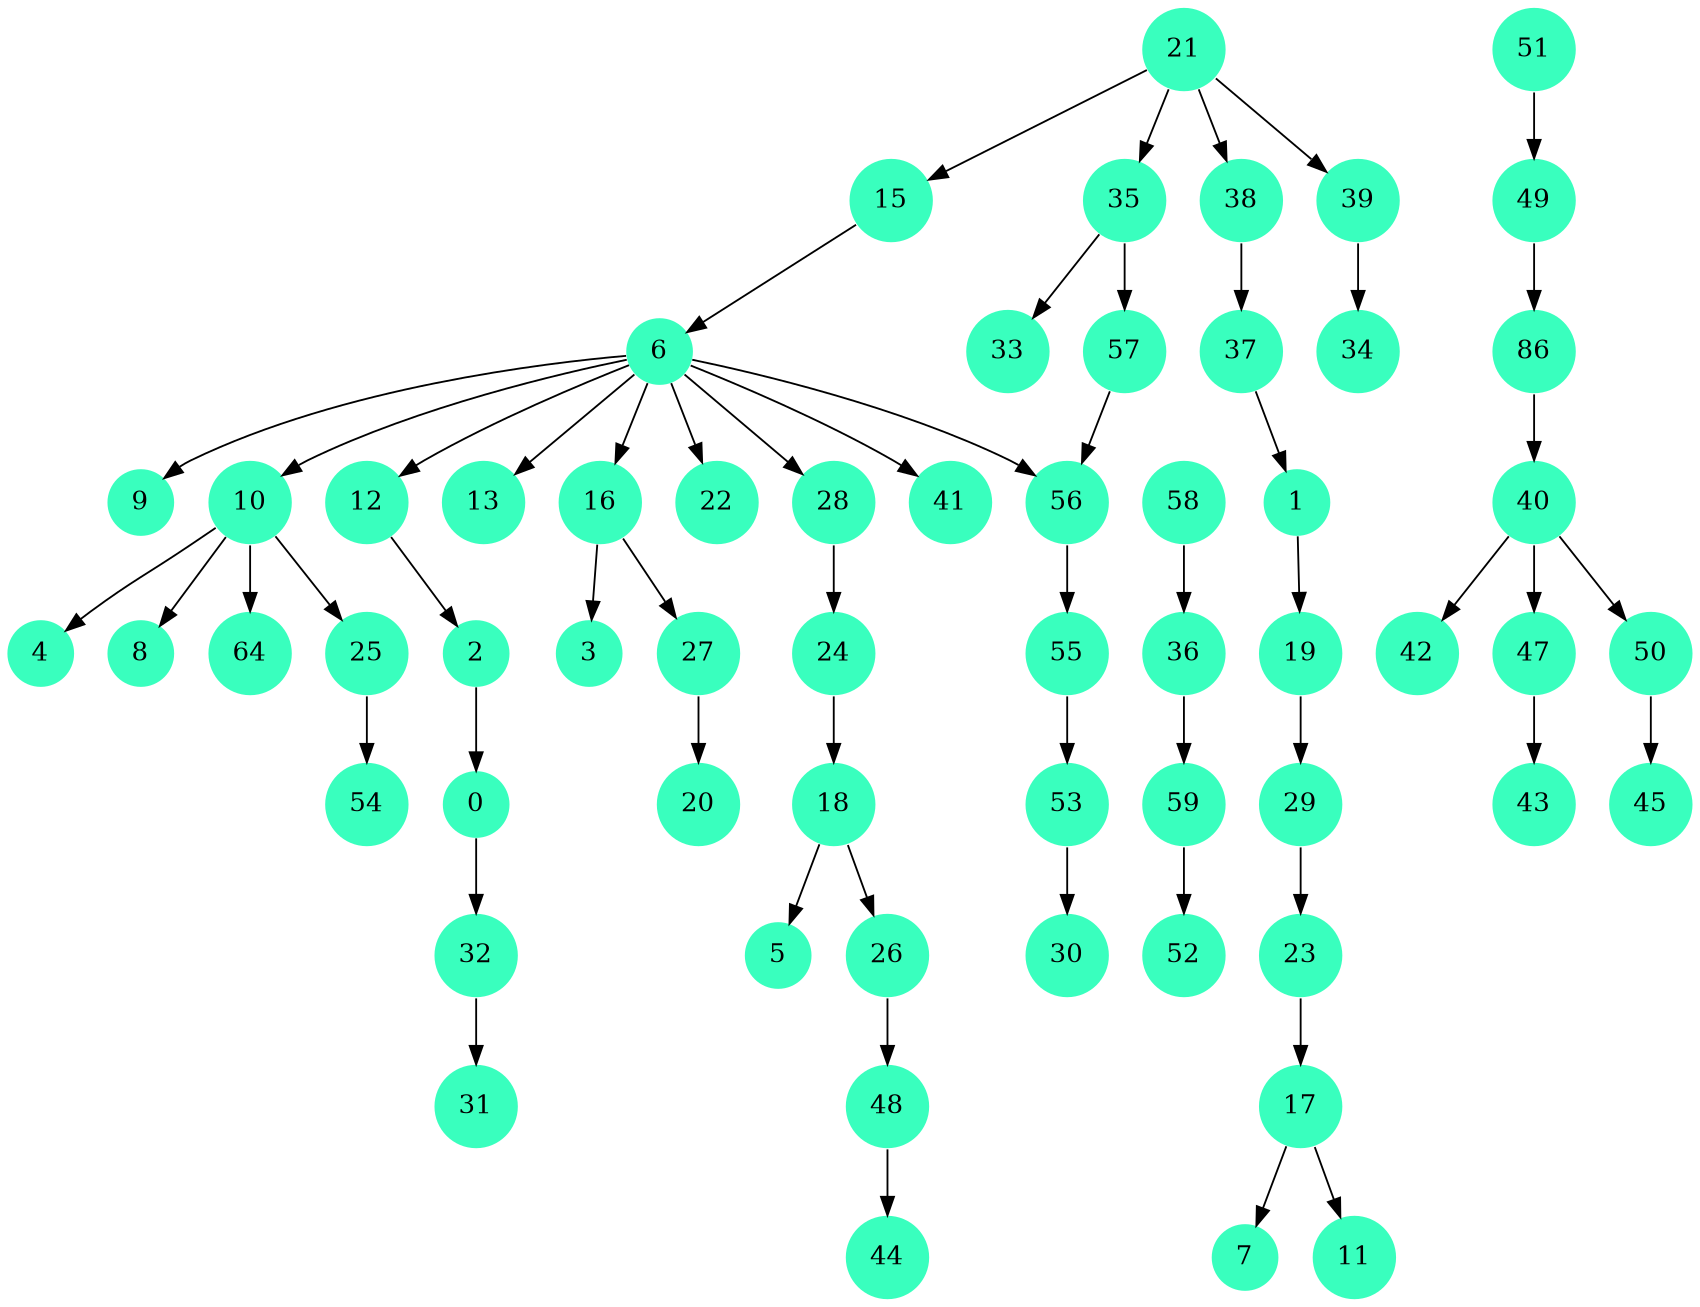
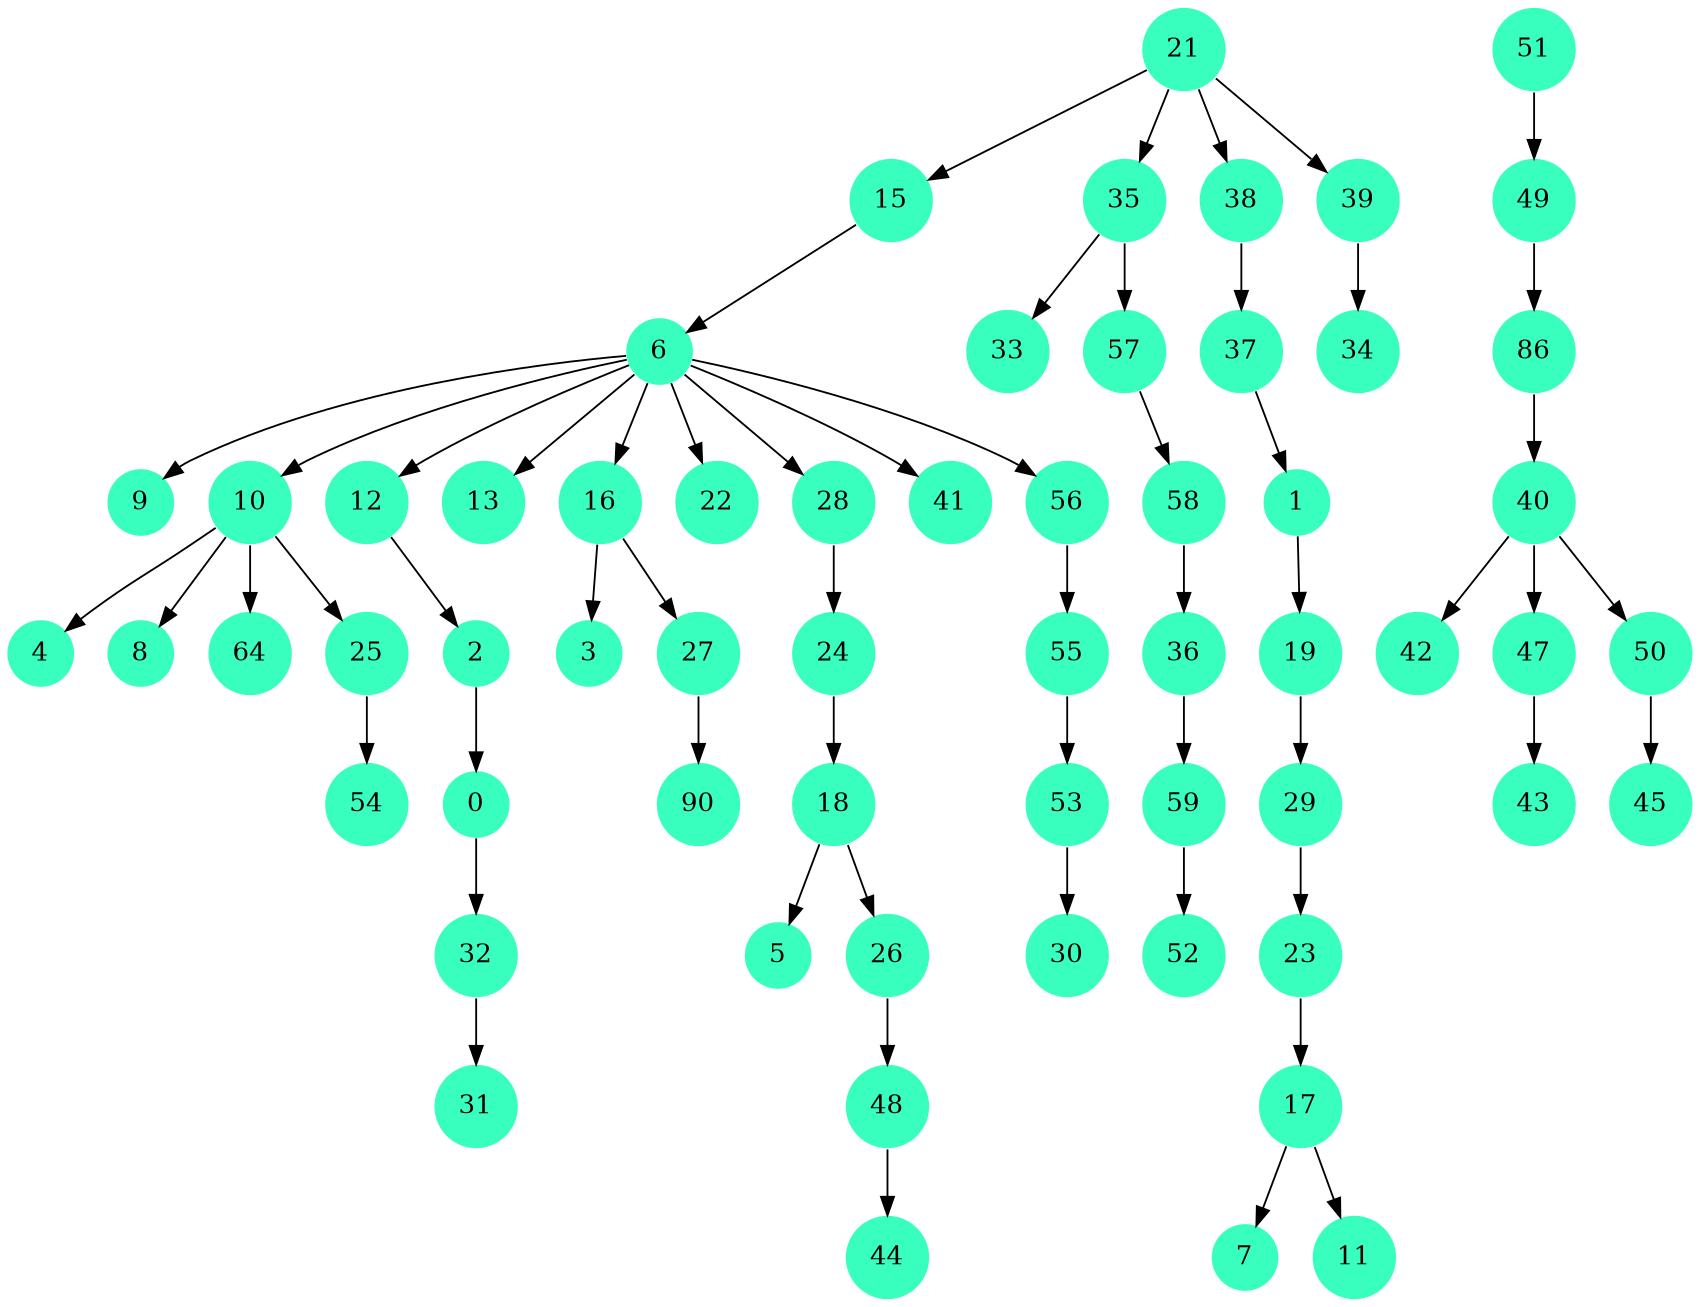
(1099, 418) -> (1151, 418)
(698, 805) -> (698, 805)
